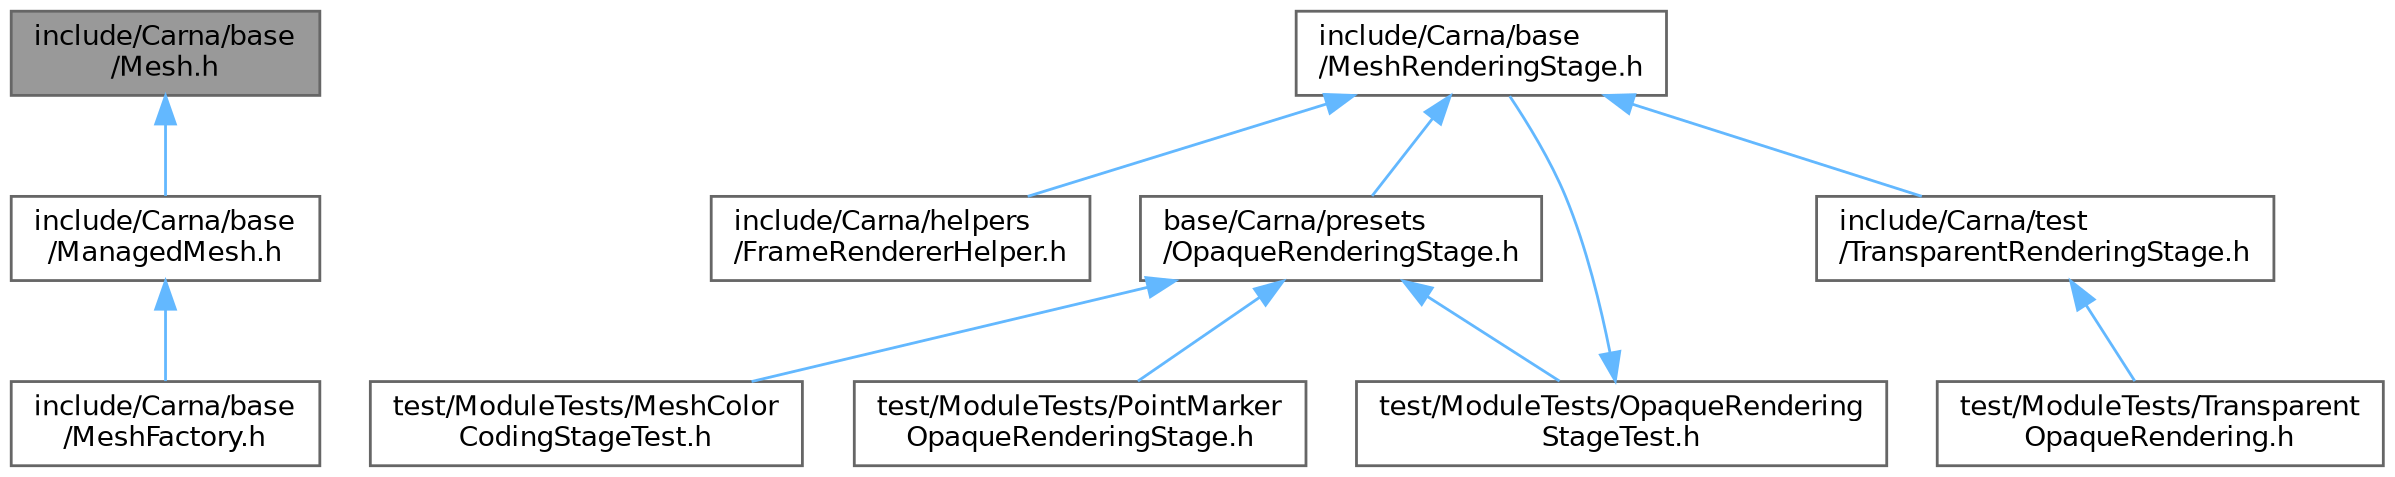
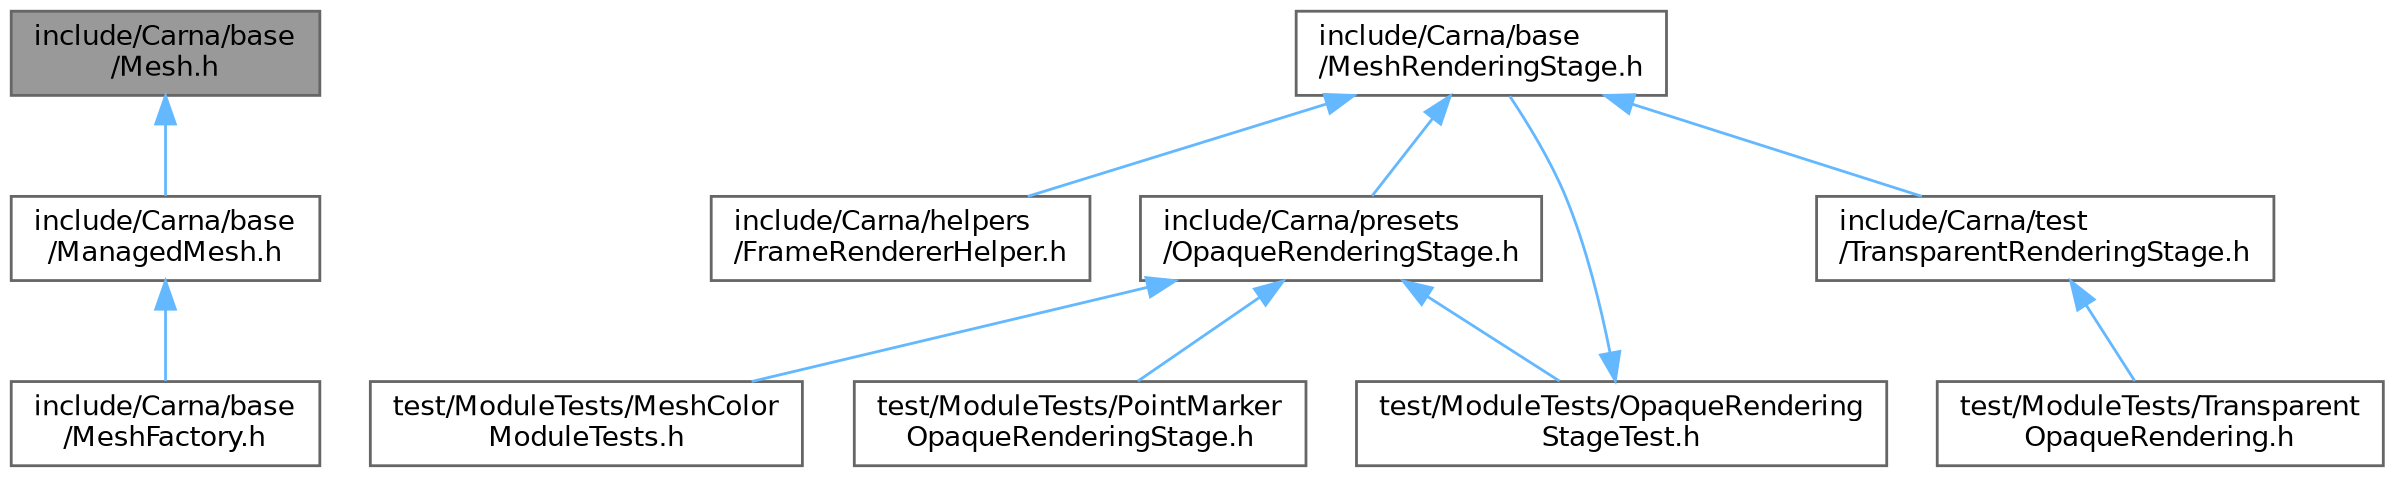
(1341, 238) -> (1341, 238)
(586, 424) -> (586, 424)
